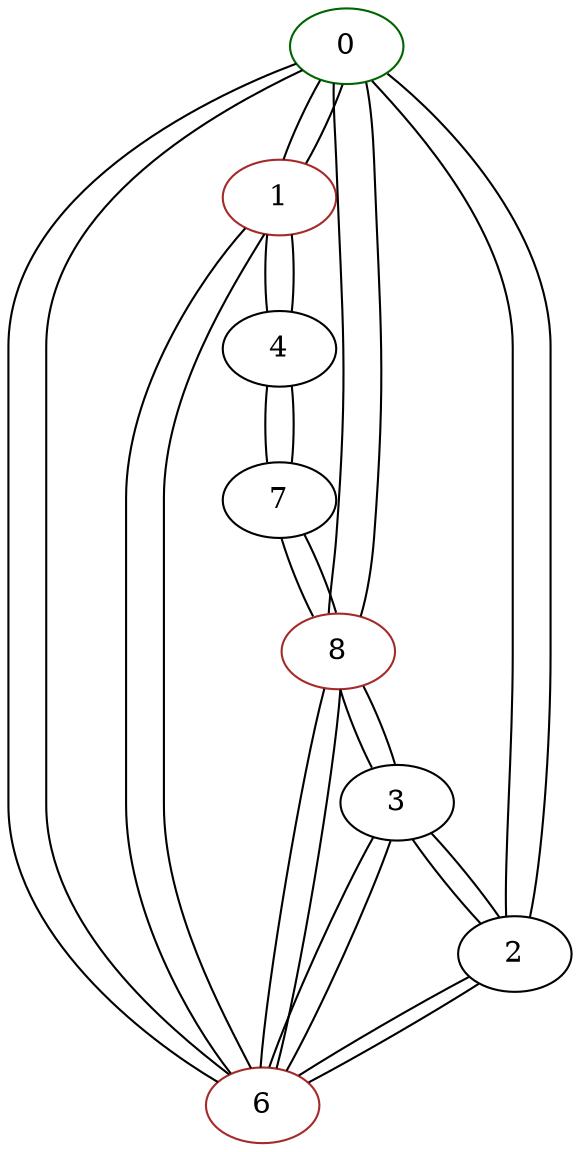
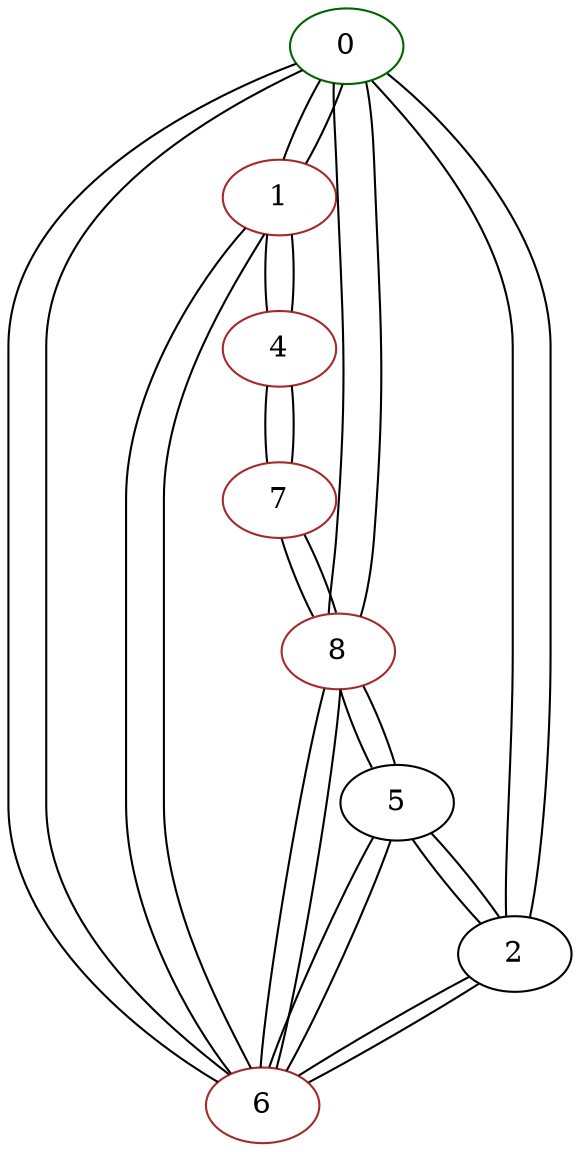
(279, 349) -> (279, 349)
(279, 500) -> (279, 500)
(397, 803) -> (397, 803)
